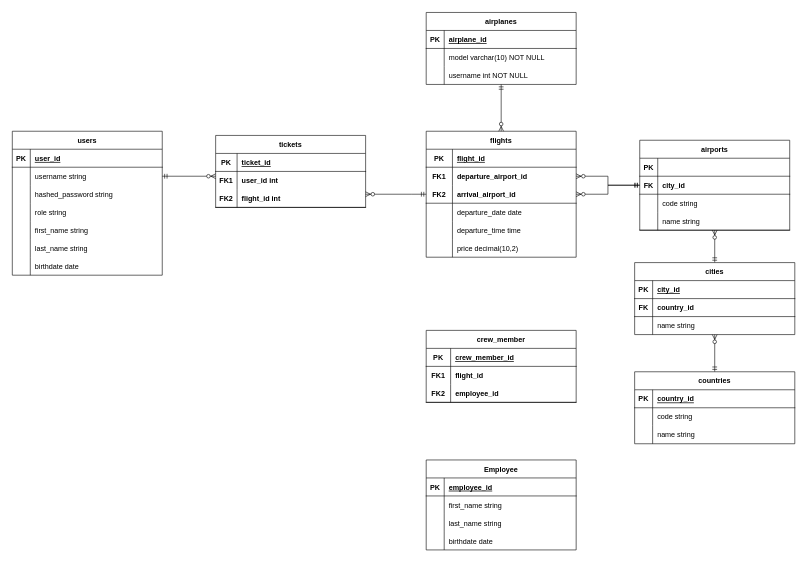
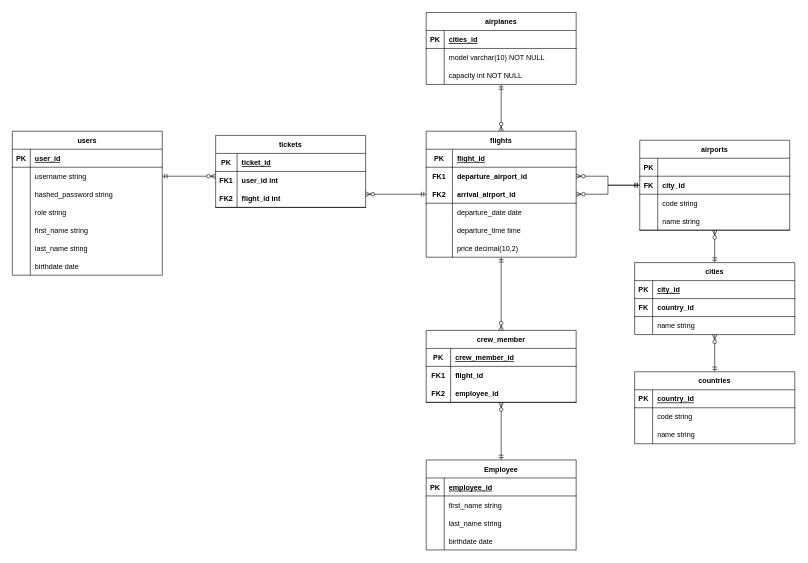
(468, 40) -> (464, 40)
(487, 76) -> (486, 76)
none -> (501, 294)
none -> (501, 409)
